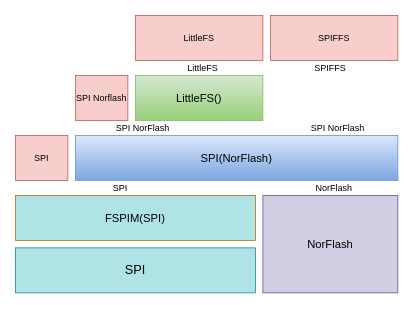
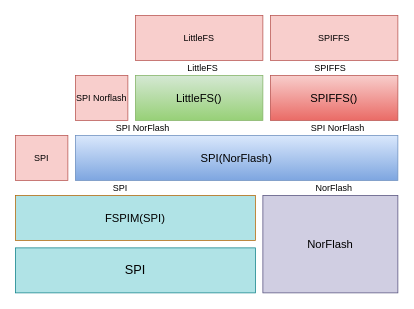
none -> (334, 98)
